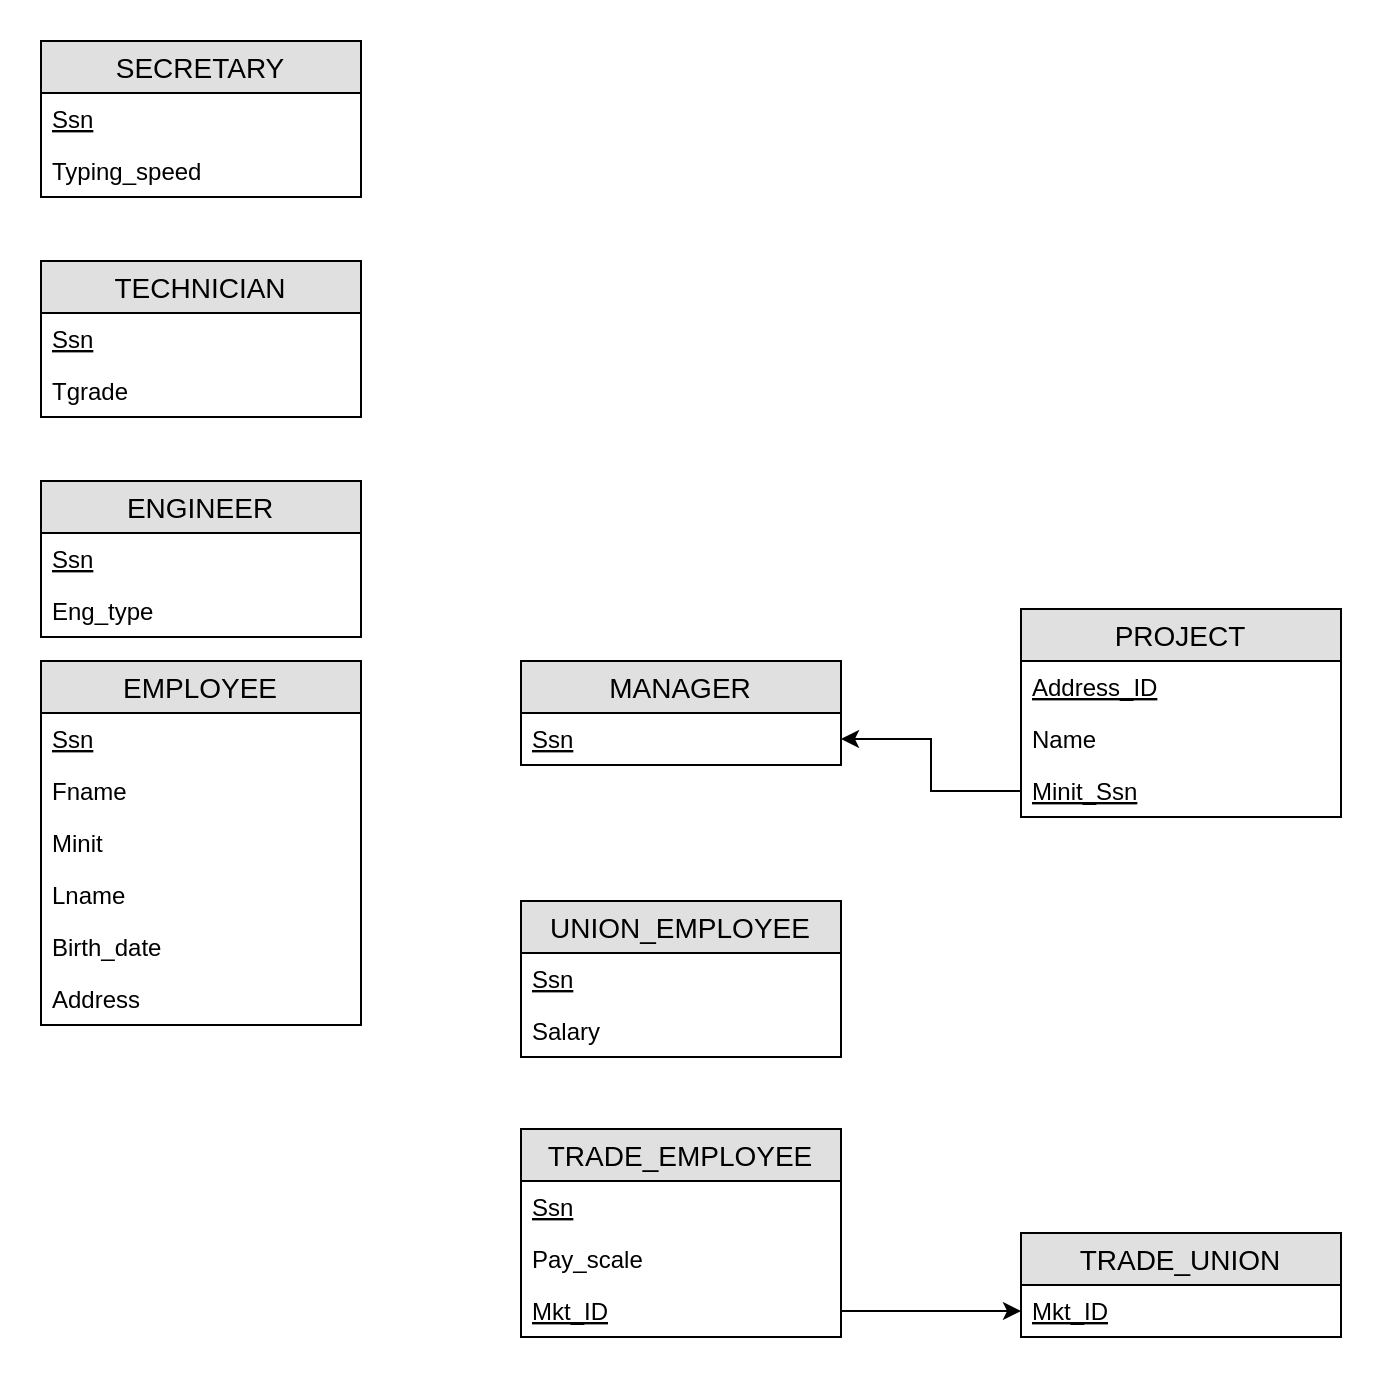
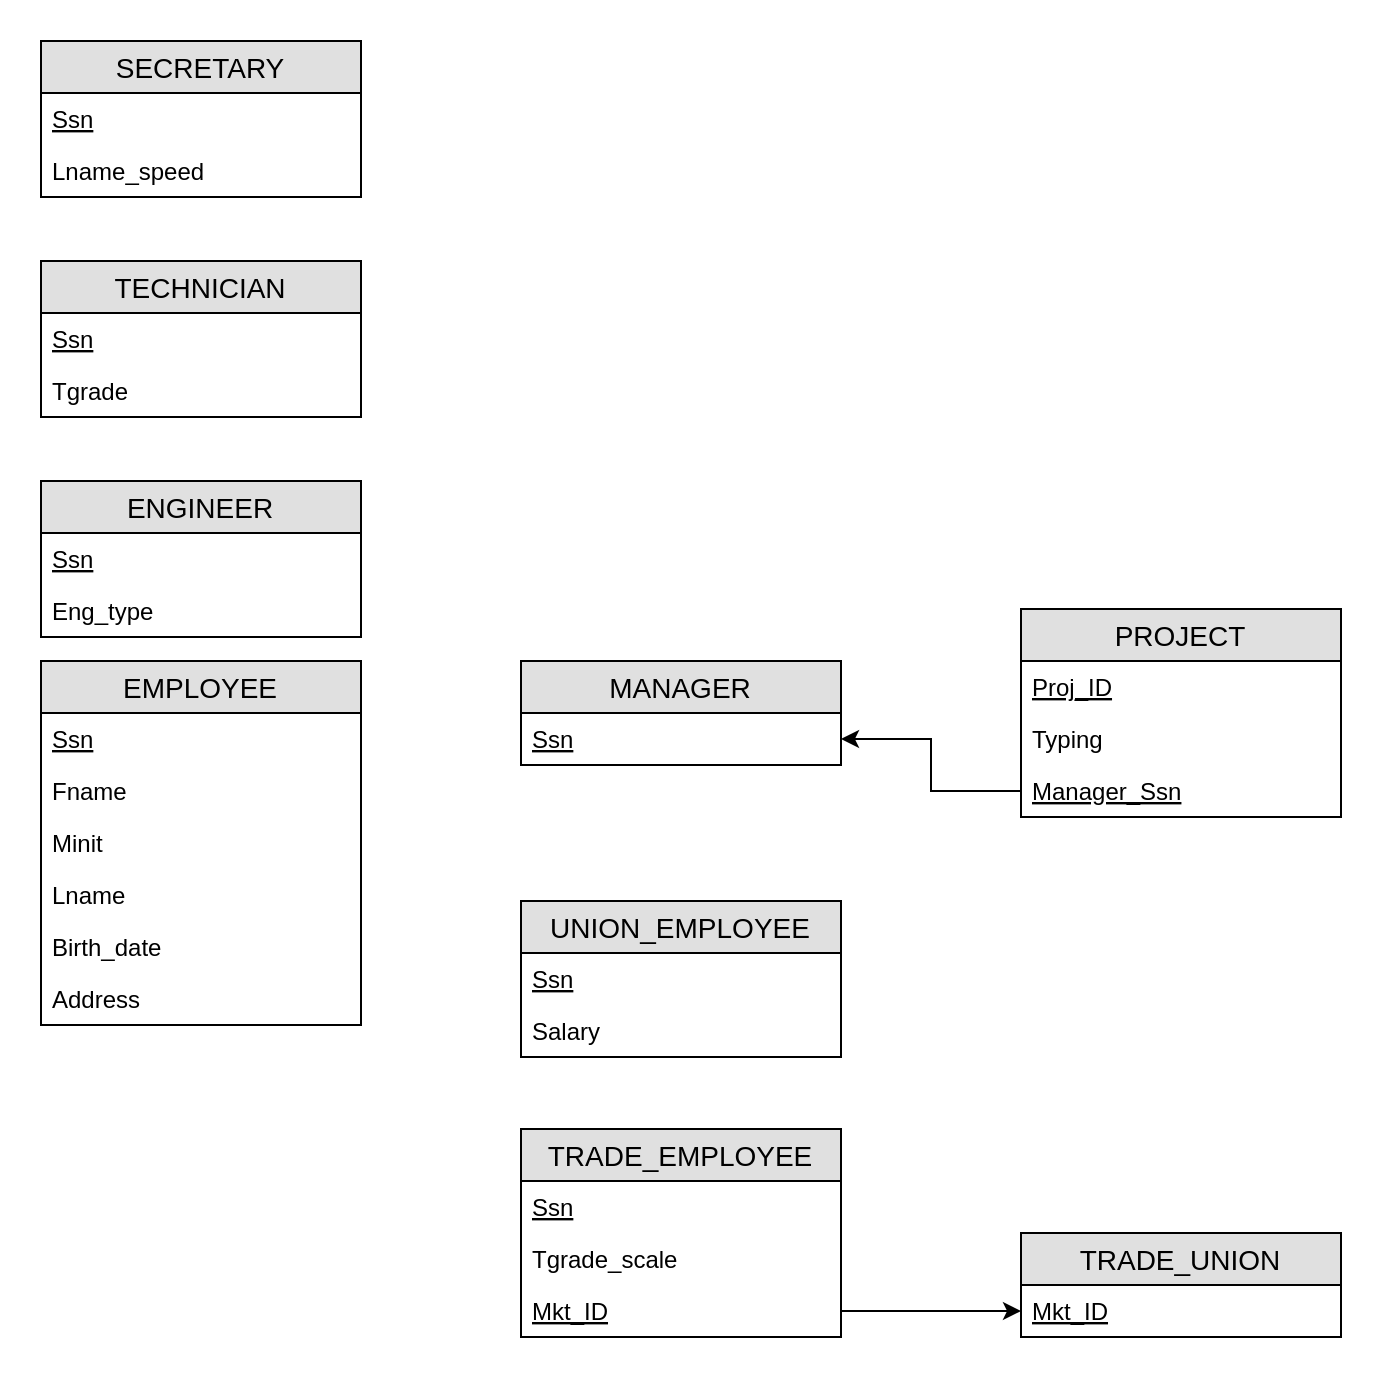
(130, 172) -> (126, 172)
(1099, 688) -> (1079, 688)
(1059, 740) -> (1069, 740)
(1086, 792) -> (1106, 792)
(589, 1260) -> (610, 1260)
